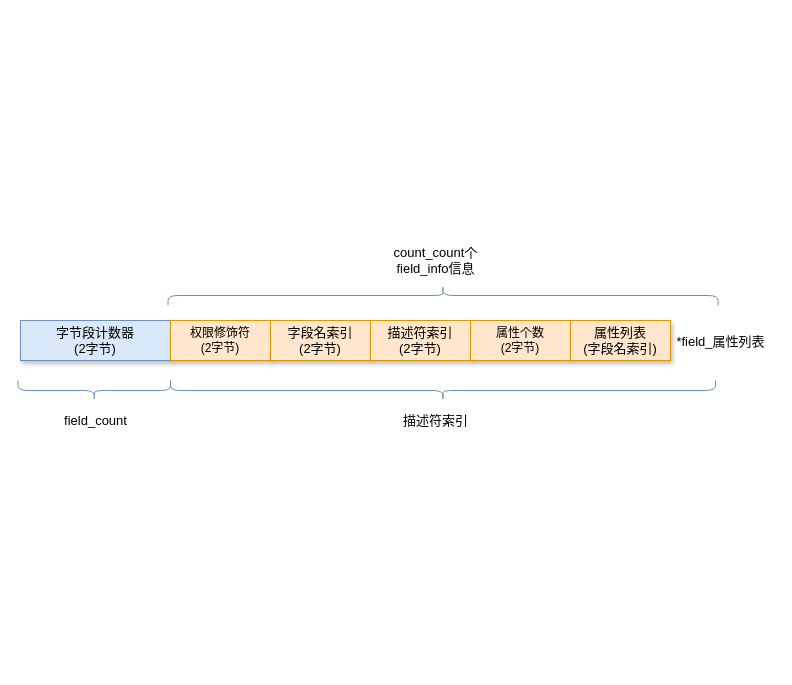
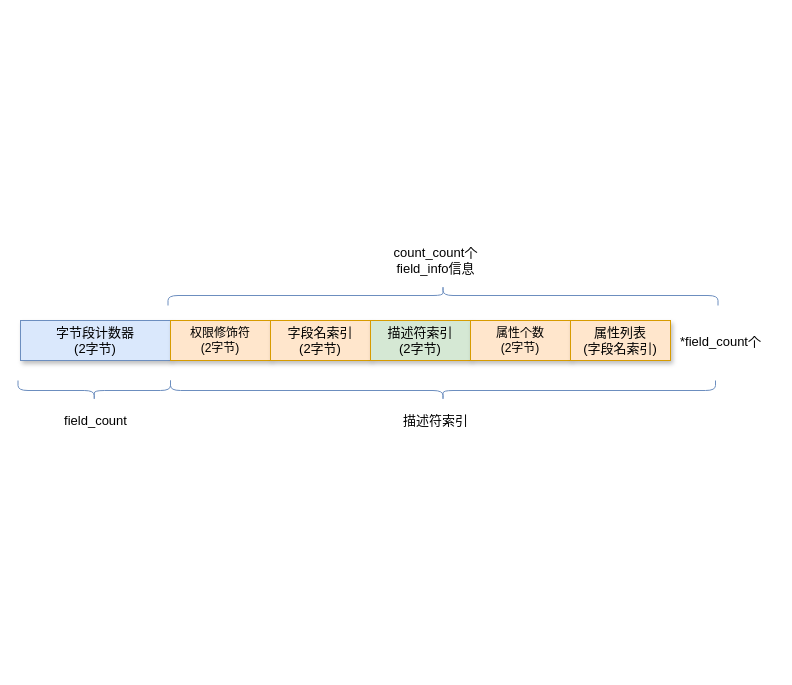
(421, 341) -> (421, 341)
(721, 341) -> (721, 341)
